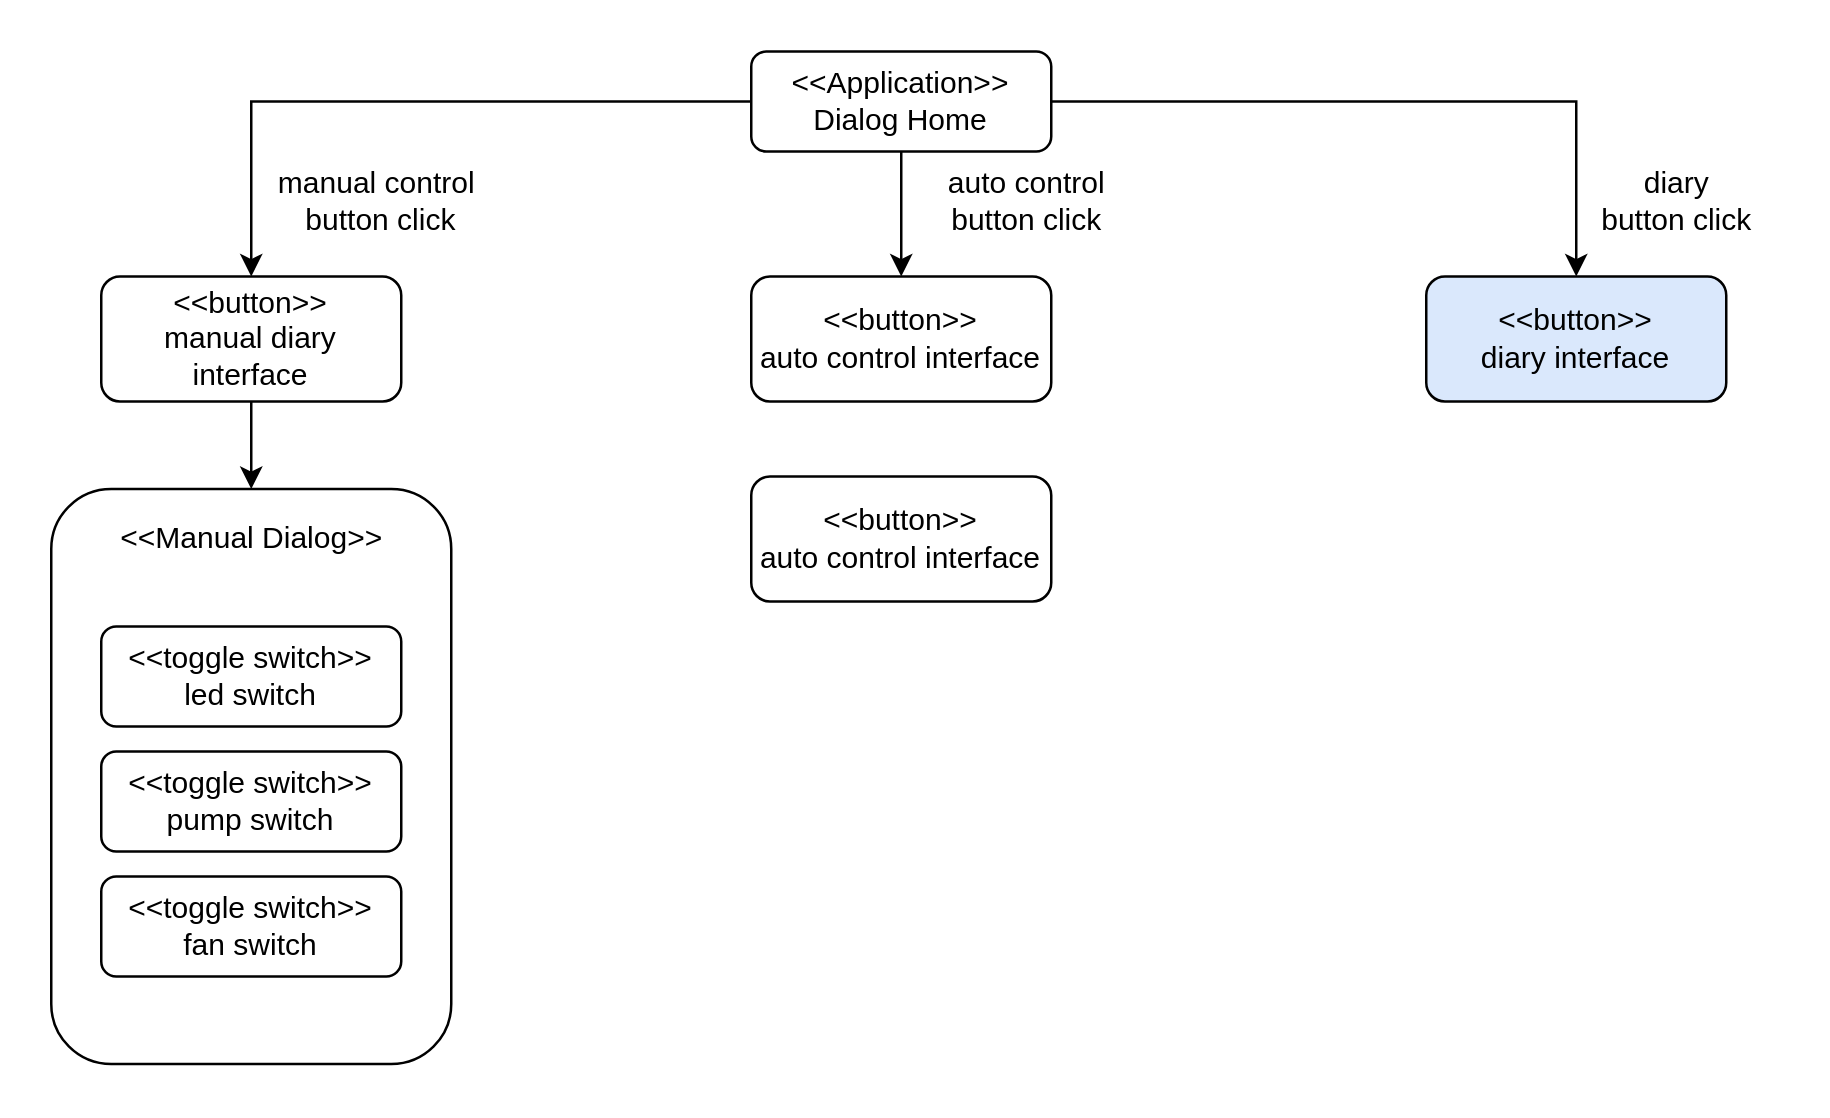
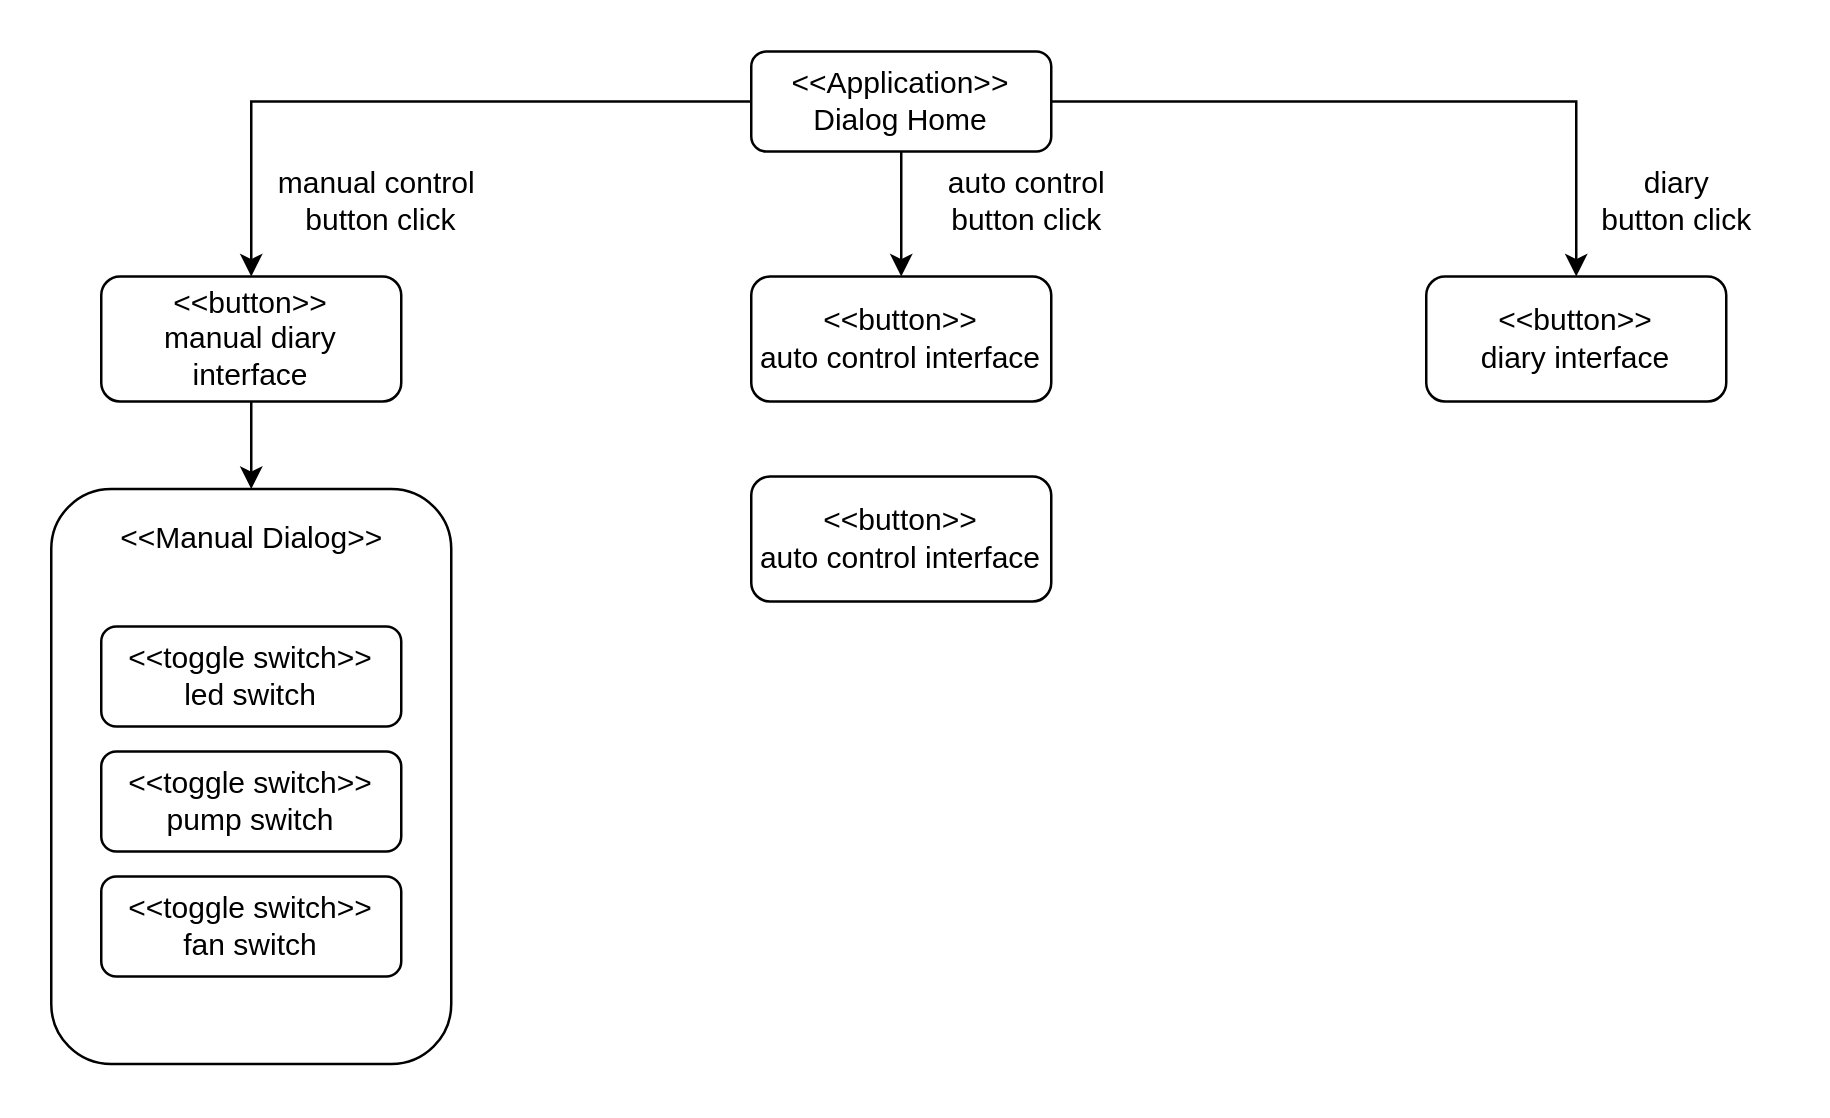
(1576, 339) -> (1576, 339)
